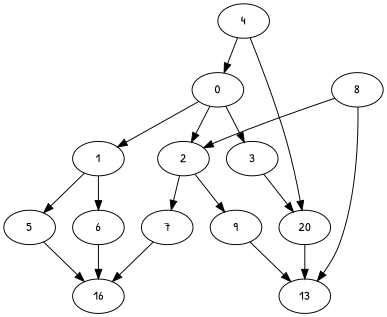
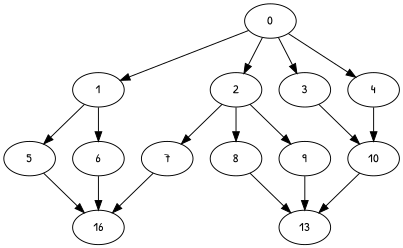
(233, 51) -> (318, 53)
(273, 120) -> (236, 120)
(305, 227) -> (374, 159)
